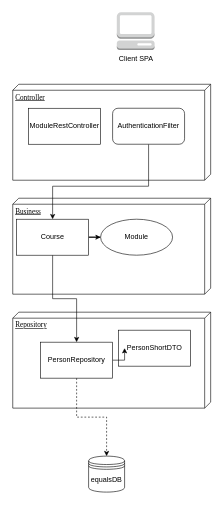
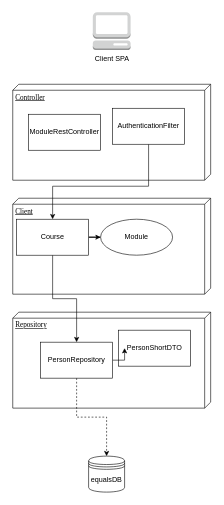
(136, 31) -> (112, 31)
(65, 126) -> (65, 132)
(149, 126) -> (149, 126)
(30, 212) -> (26, 212)
